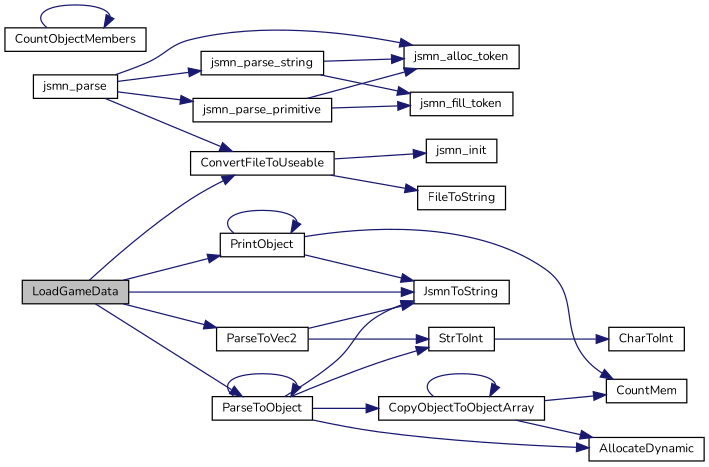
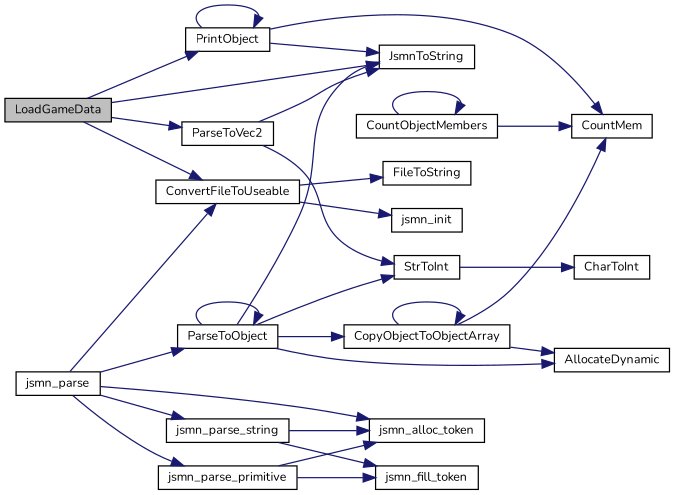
none -> (528, 126)
(163, 347) -> (136, 362)
